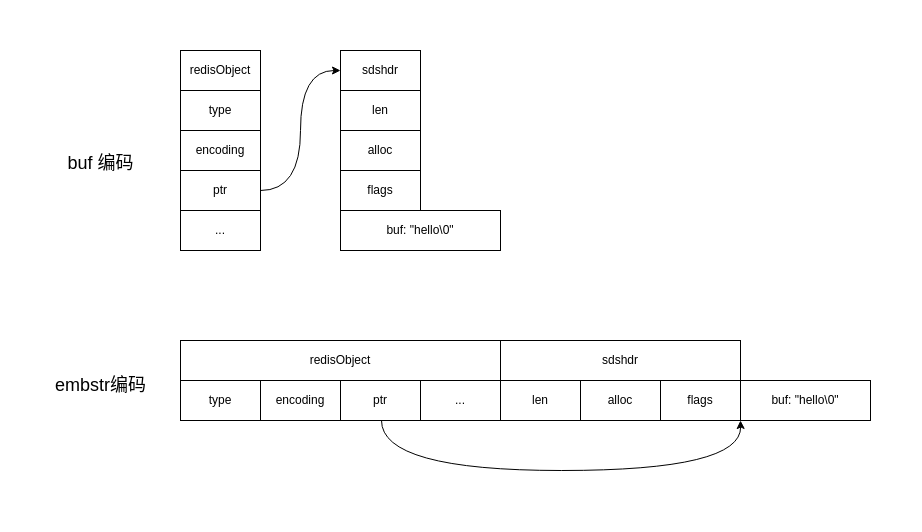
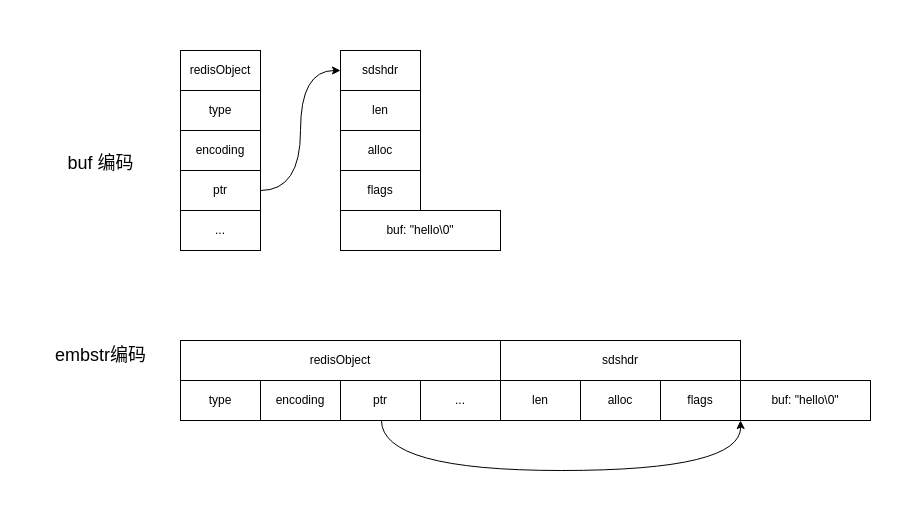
(101, 386) -> (101, 356)
